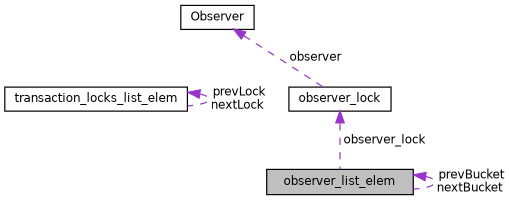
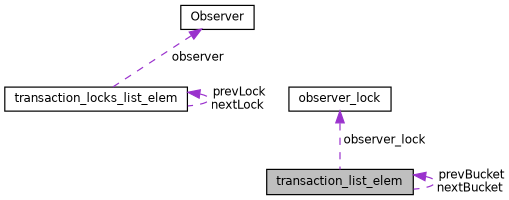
(284, 62) -> (152, 62)
(340, 182) -> (340, 182)
